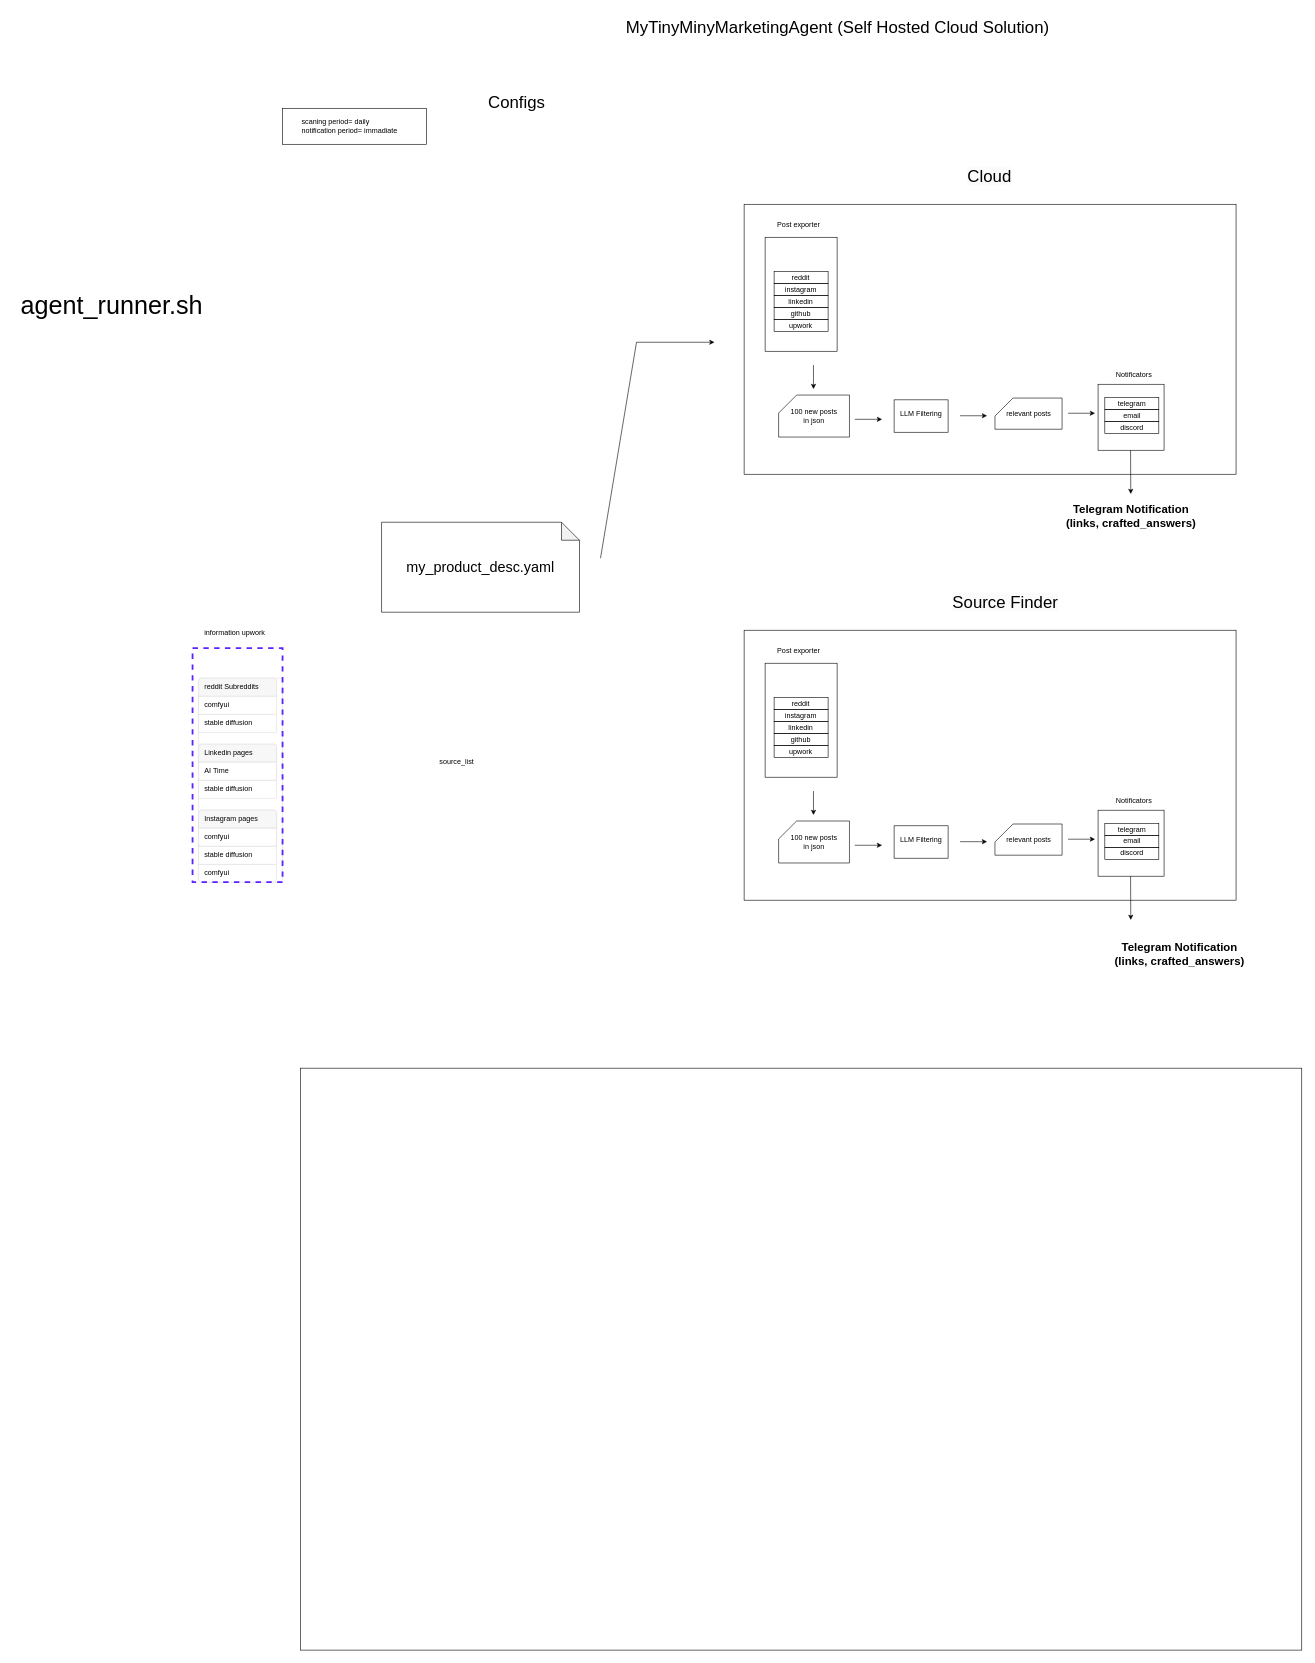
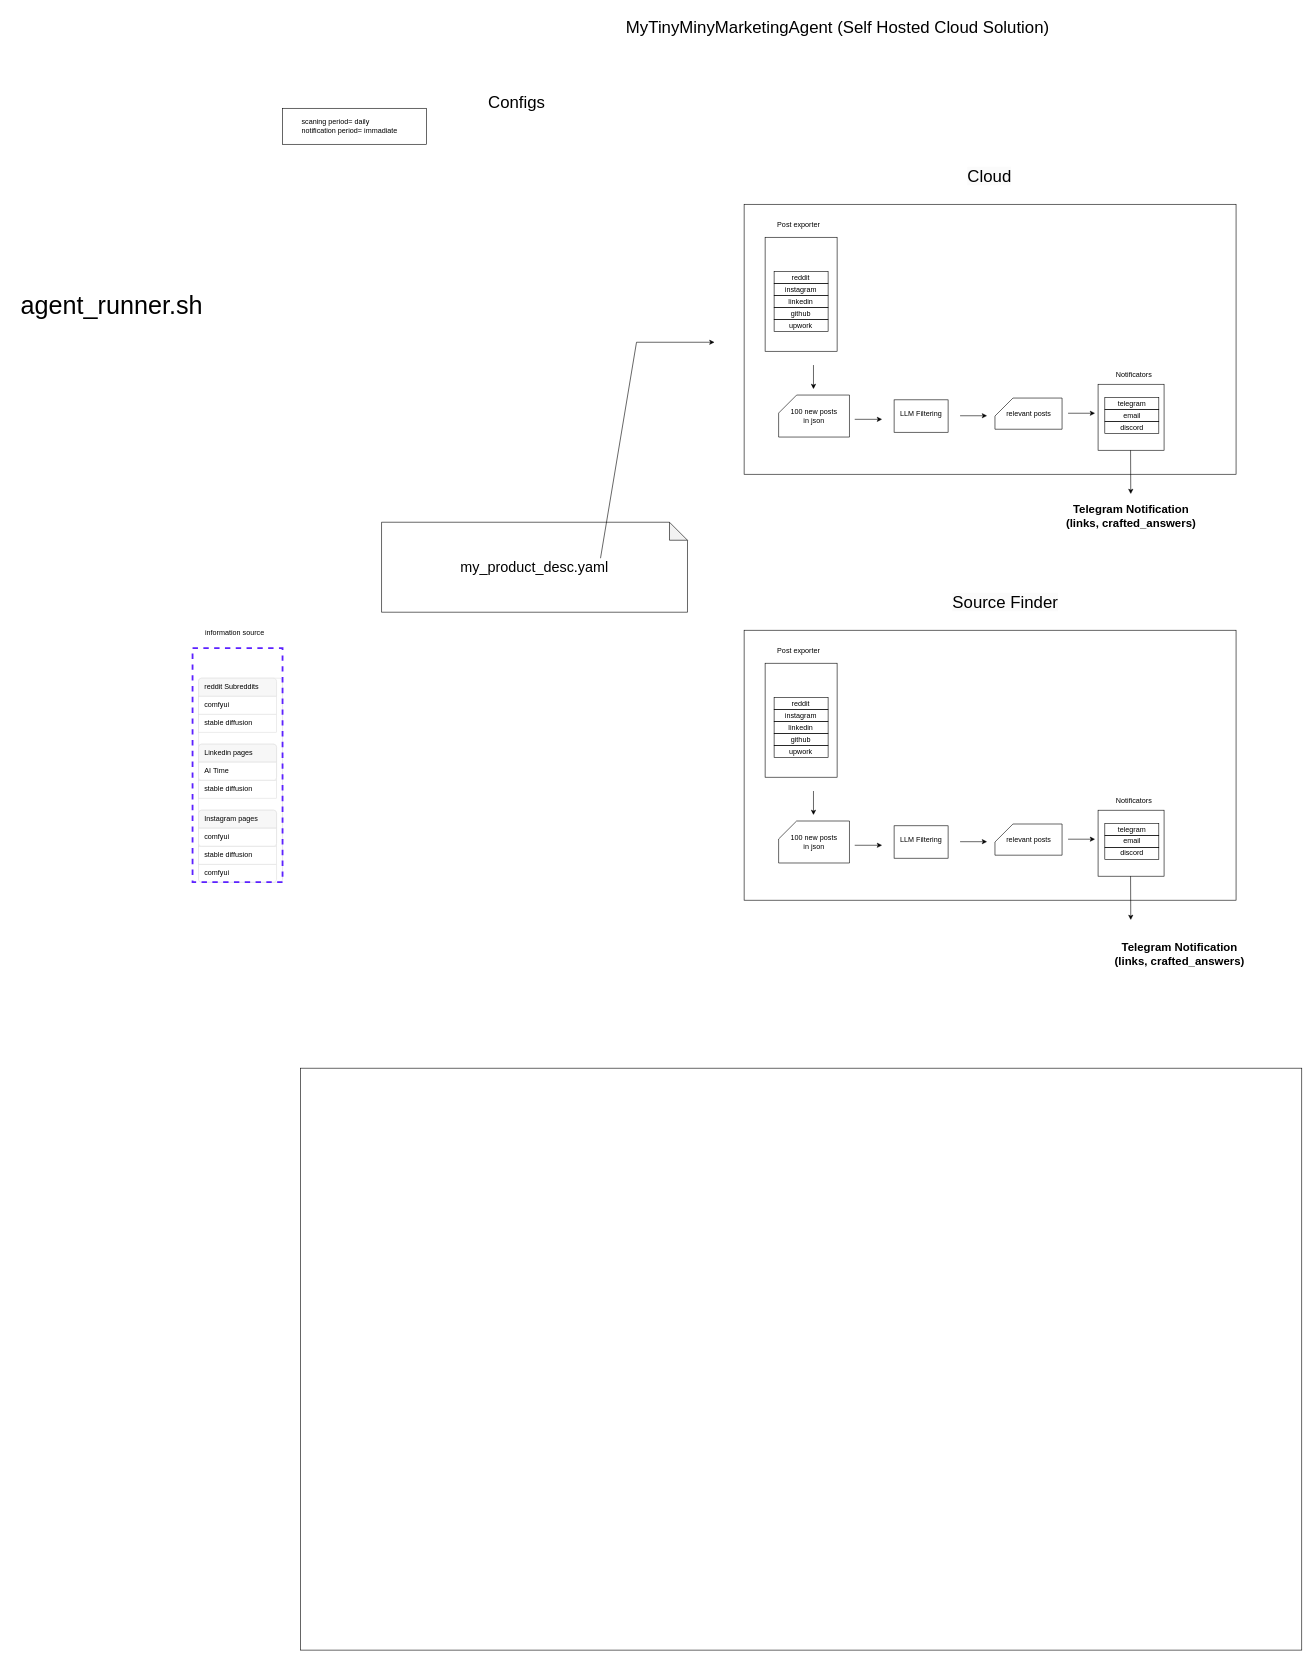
(480, 567) -> (534, 567)
(235, 633) -> (235, 633)
(456, 762) -> none
